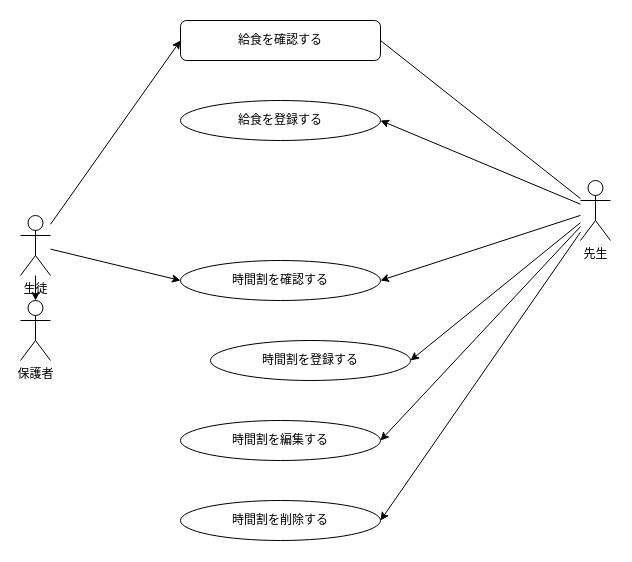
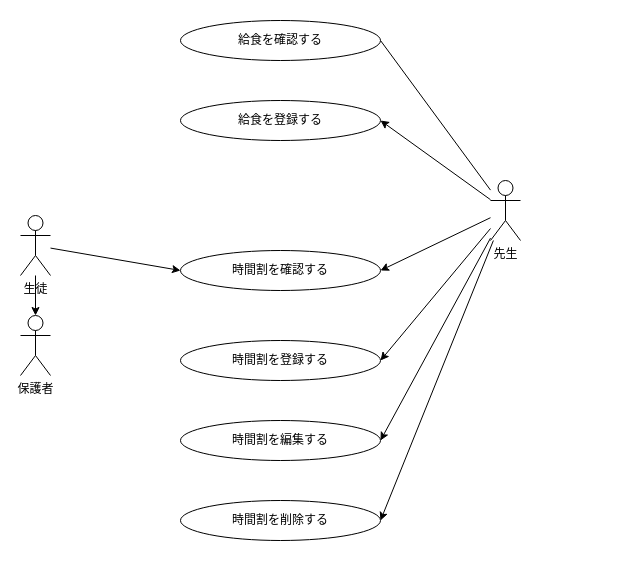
(281, 41) -> (281, 41)
(114, 135) -> none
(596, 211) -> (506, 211)
(281, 281) -> (281, 271)
(36, 331) -> (36, 346)
(311, 361) -> (281, 361)
